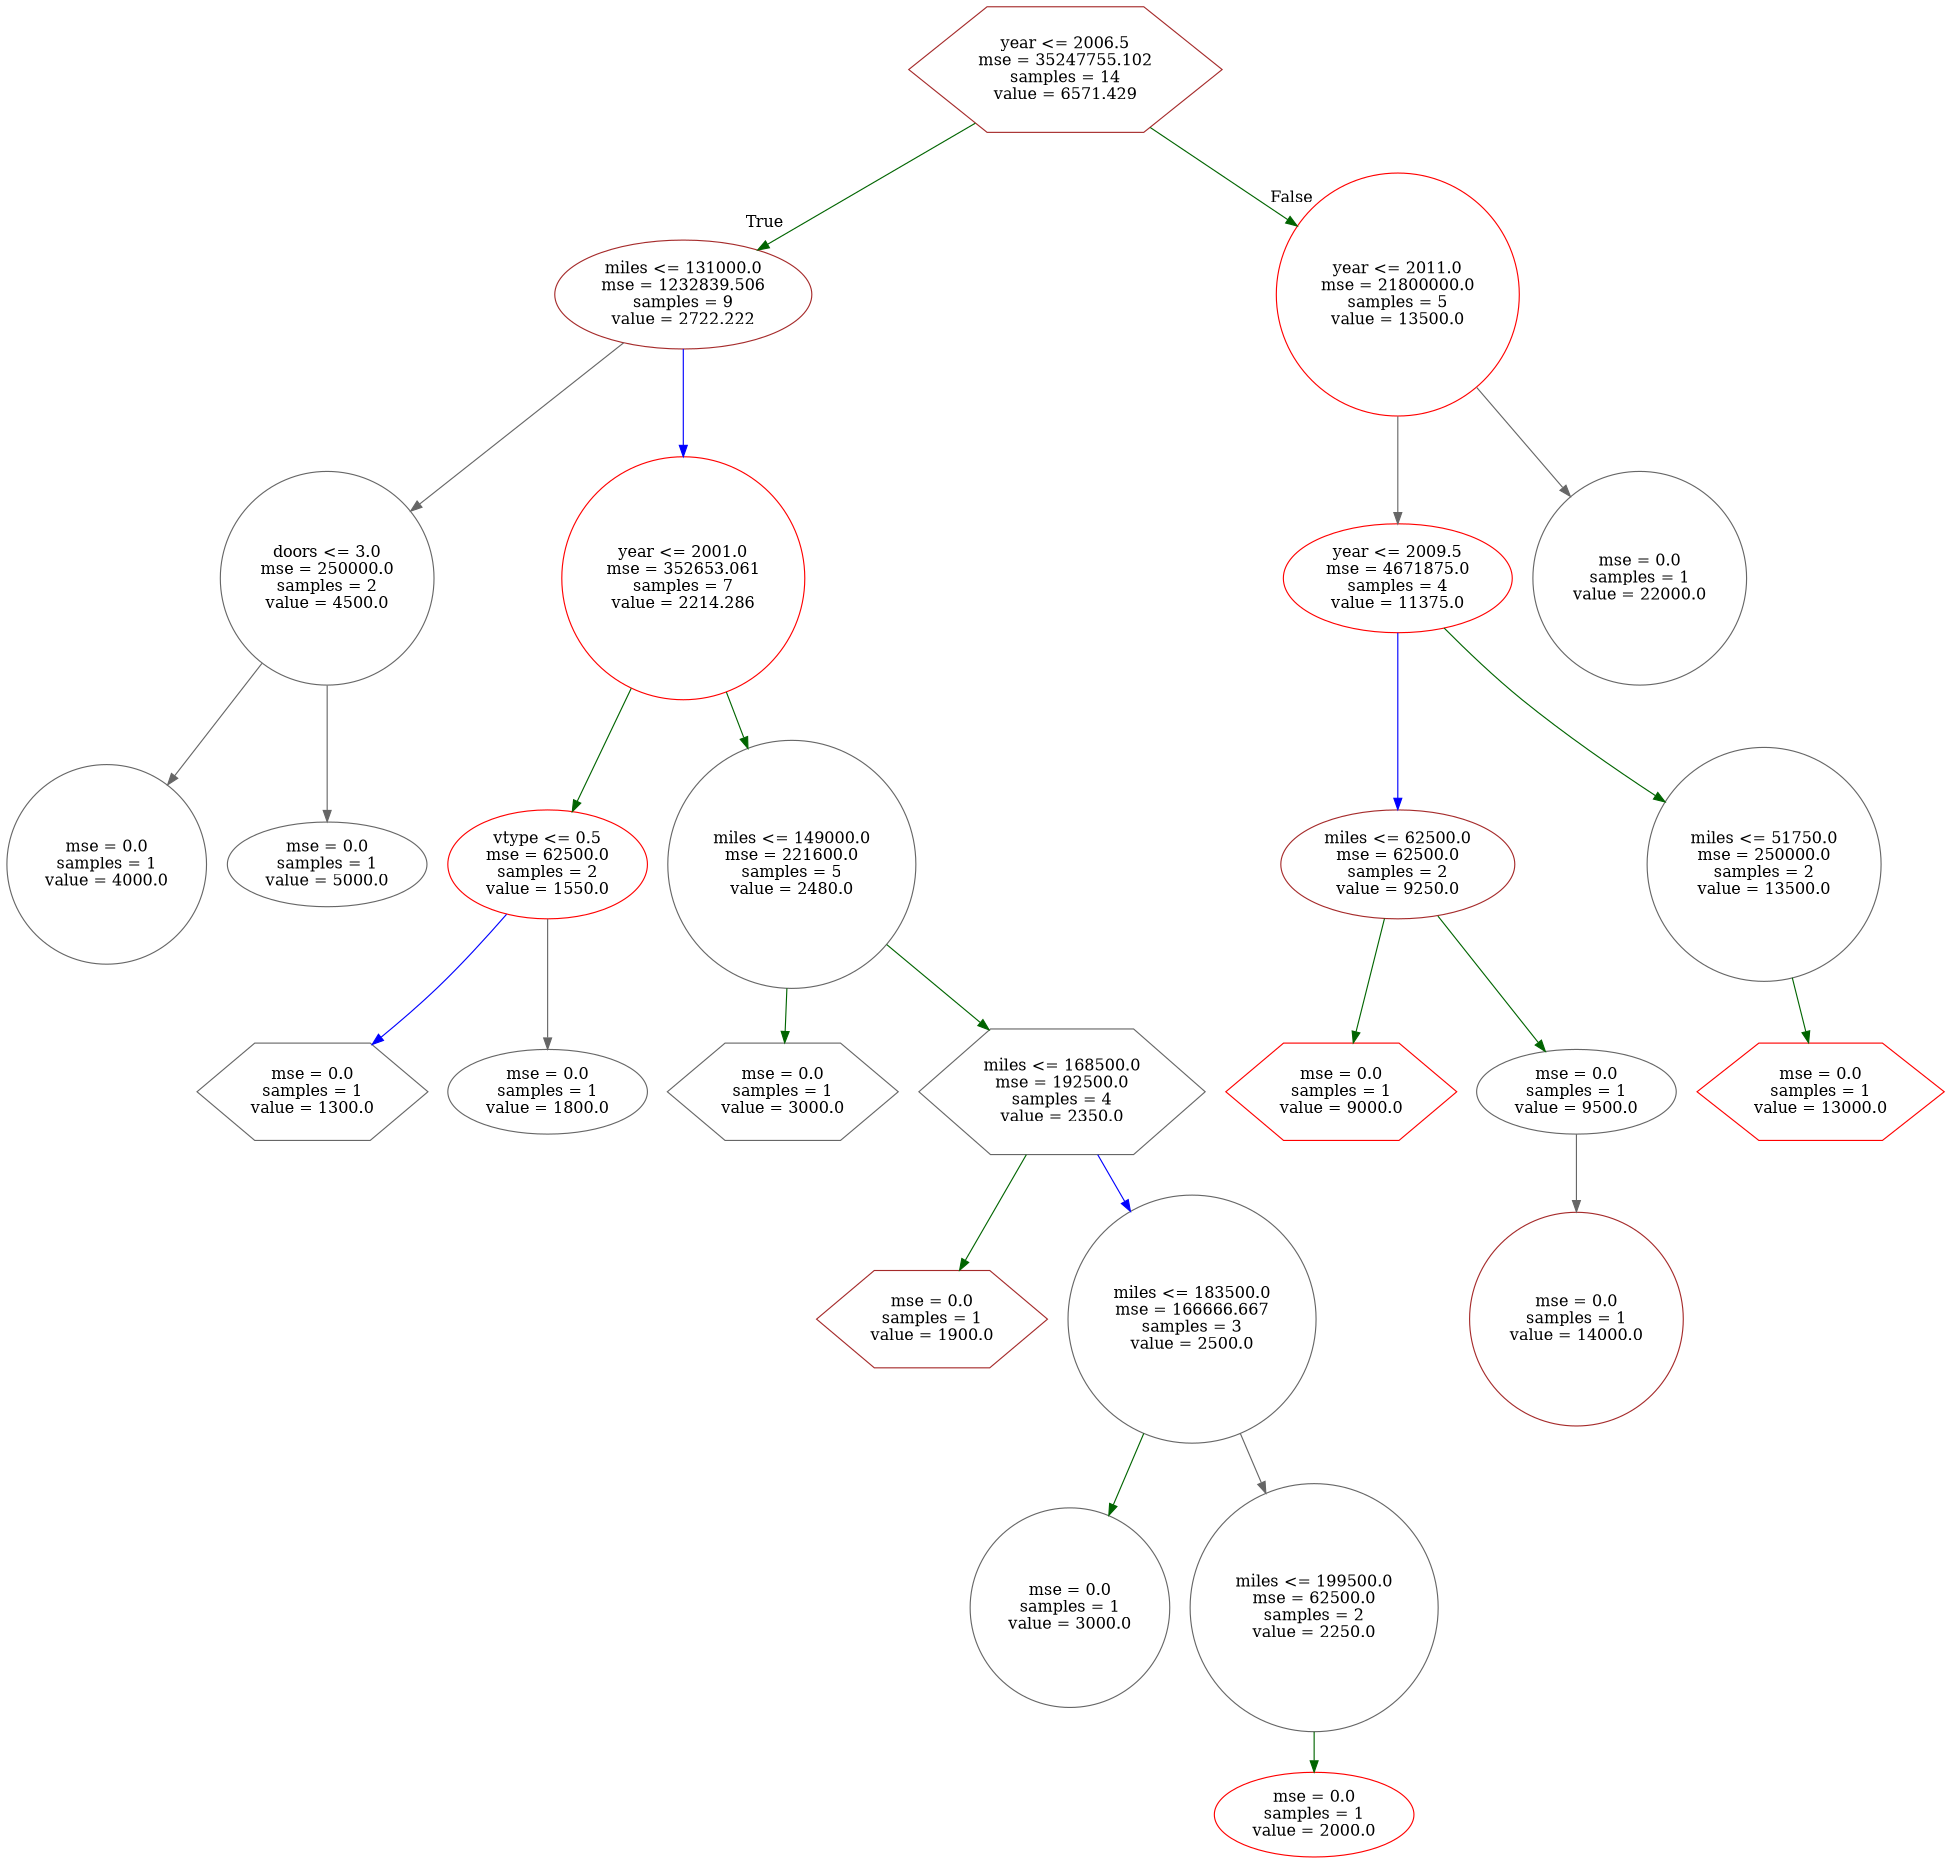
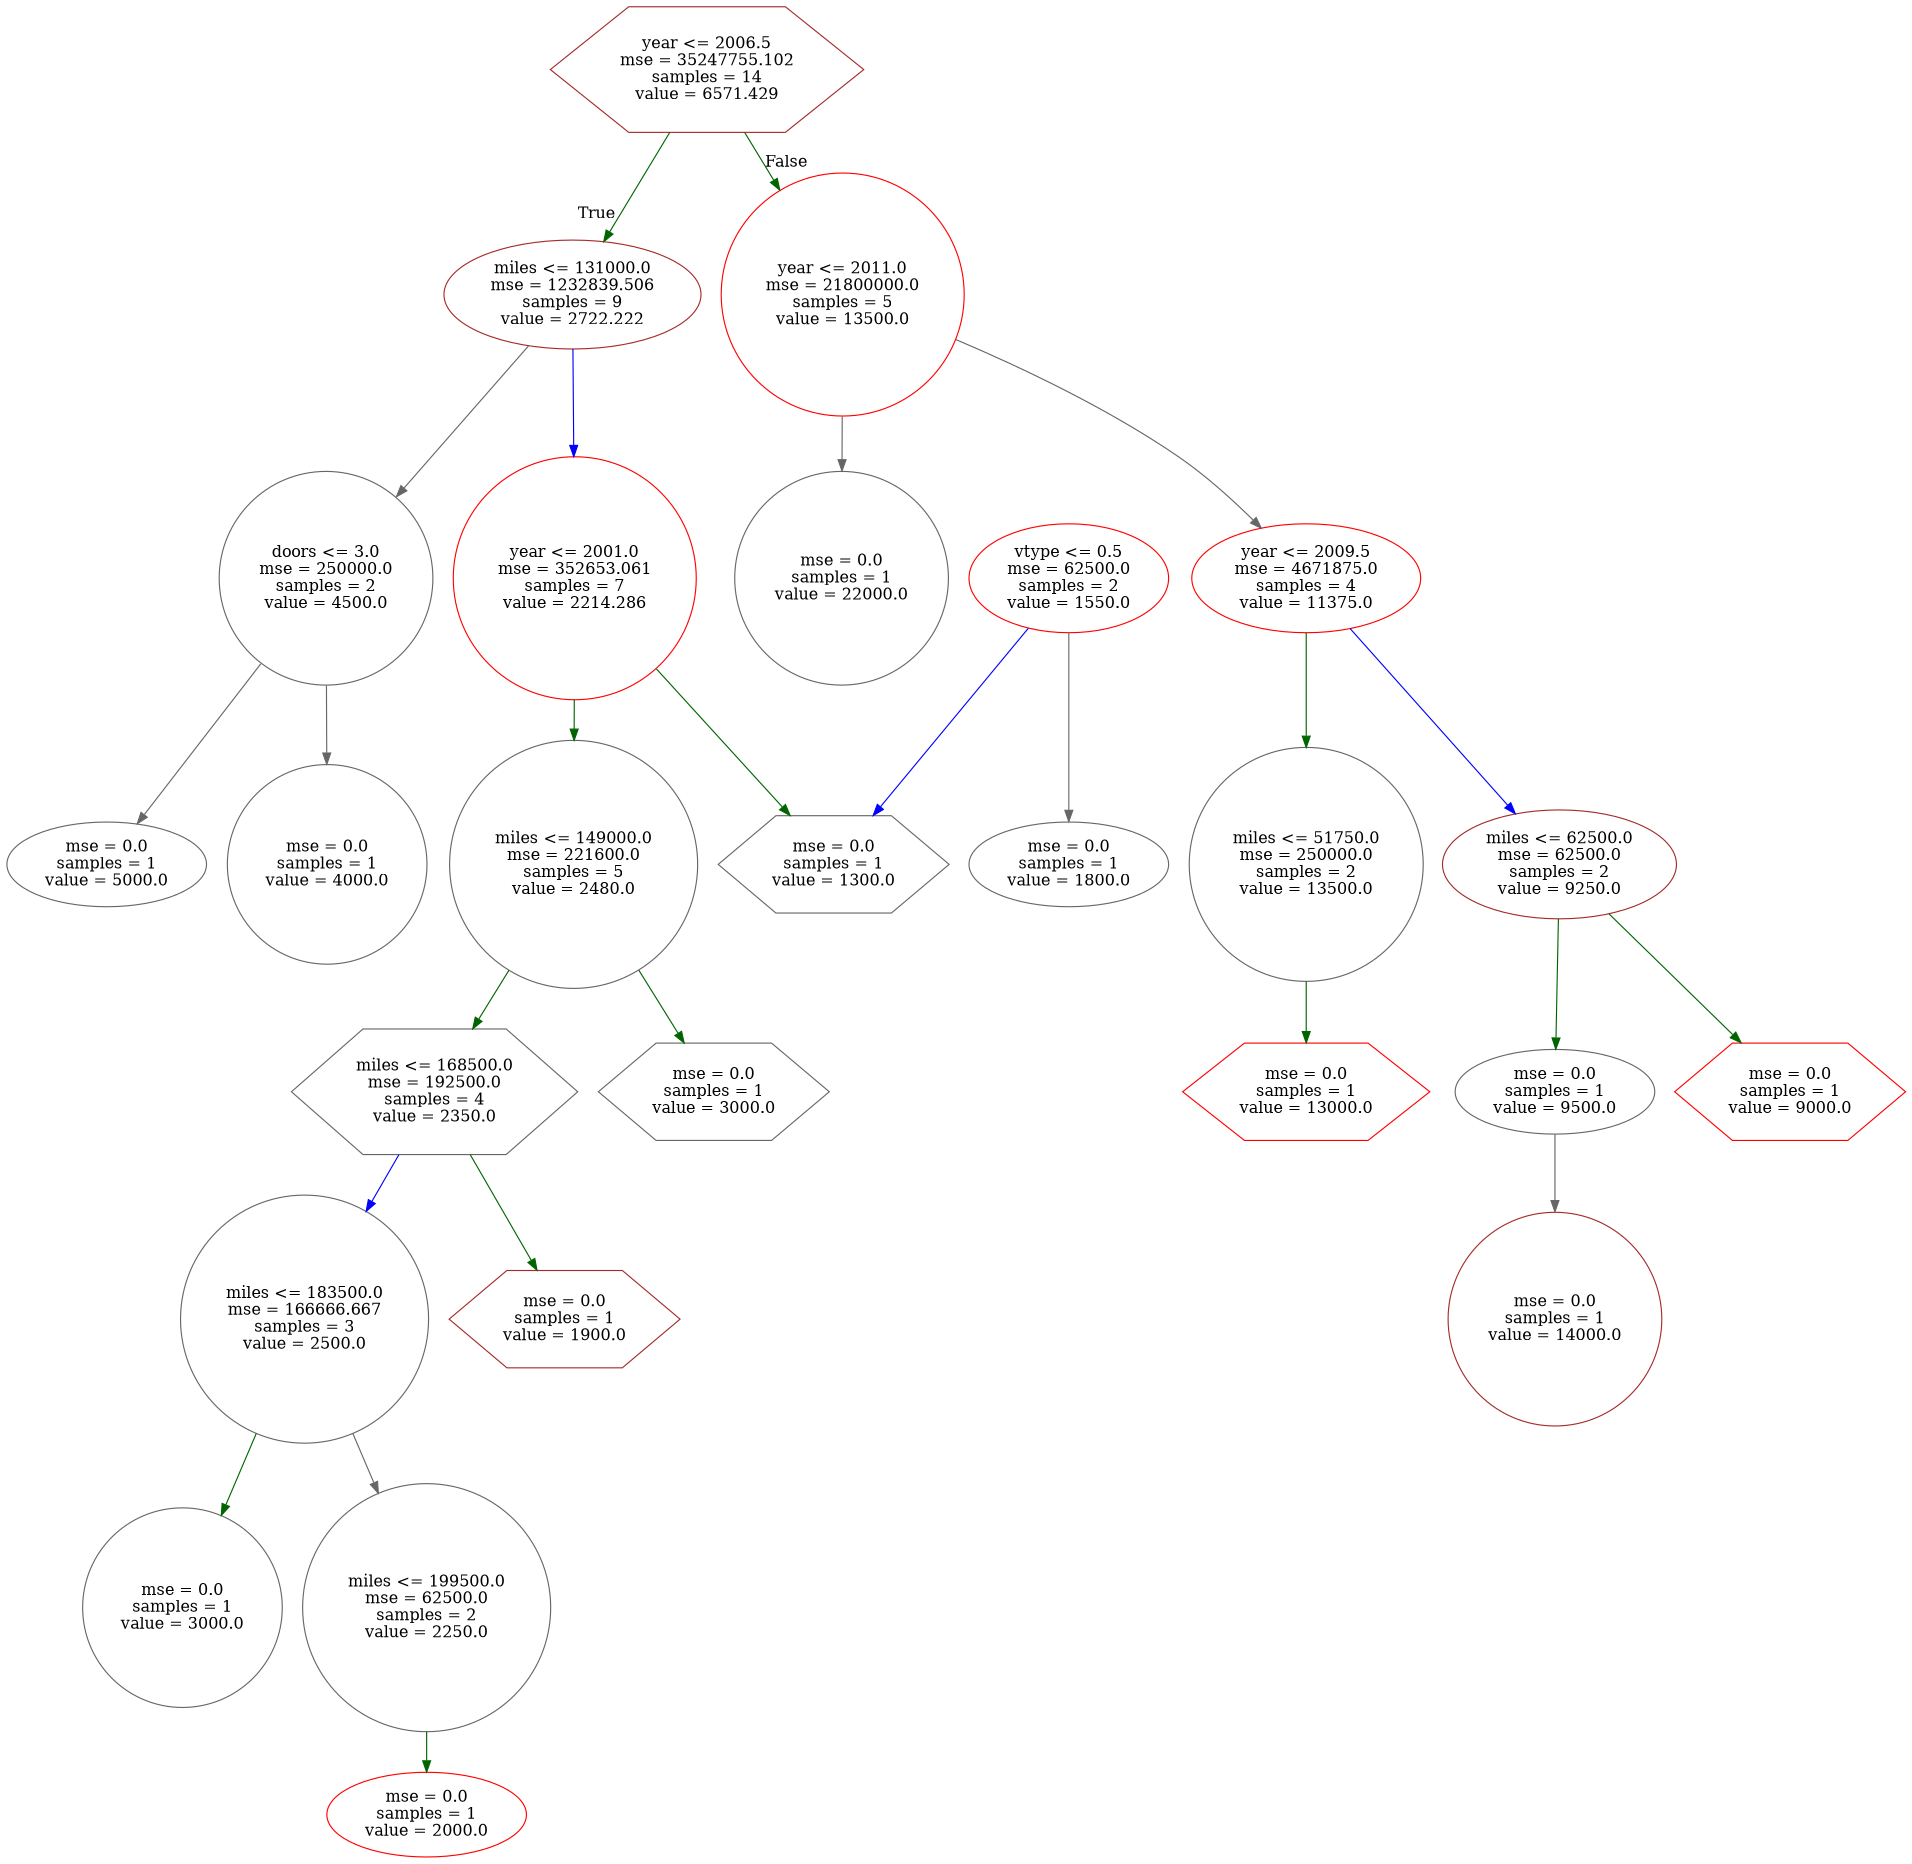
(604, 745) -> (719, 738)
